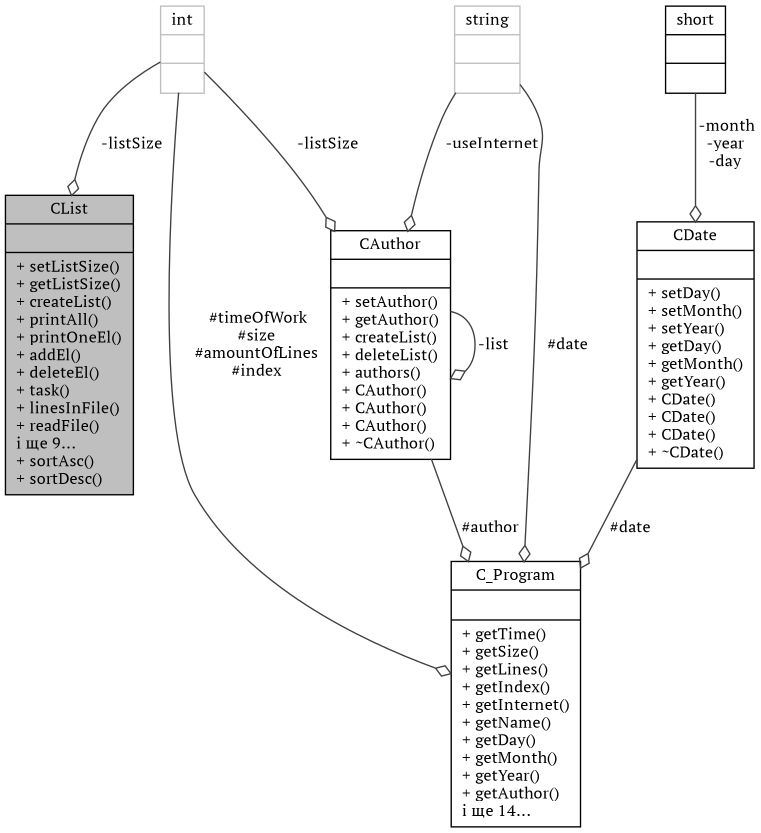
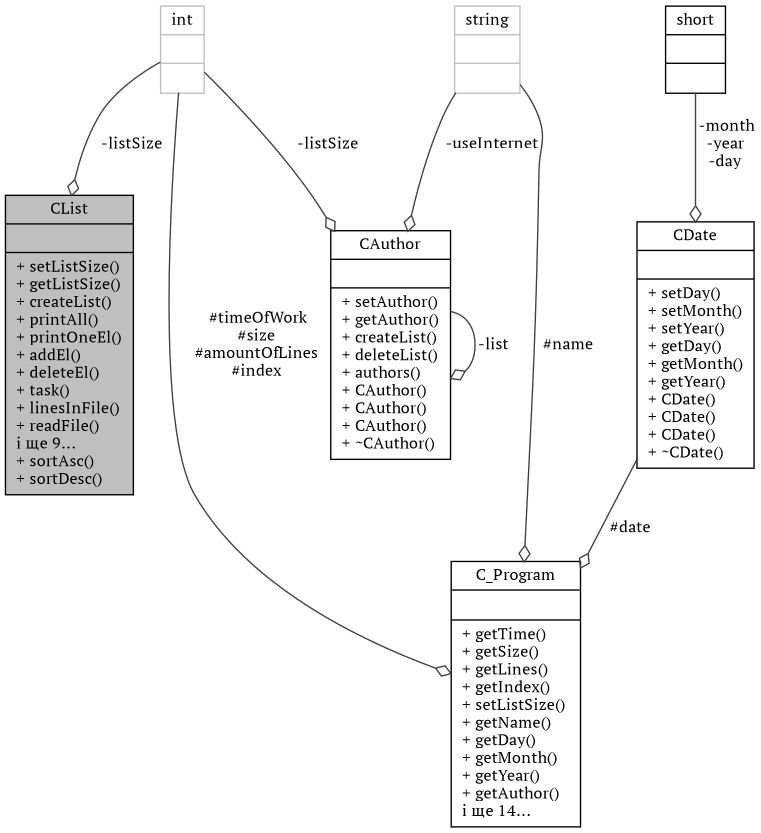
(566, 345) -> (566, 345)
(447, 502) -> none
(516, 705) -> (514, 705)
